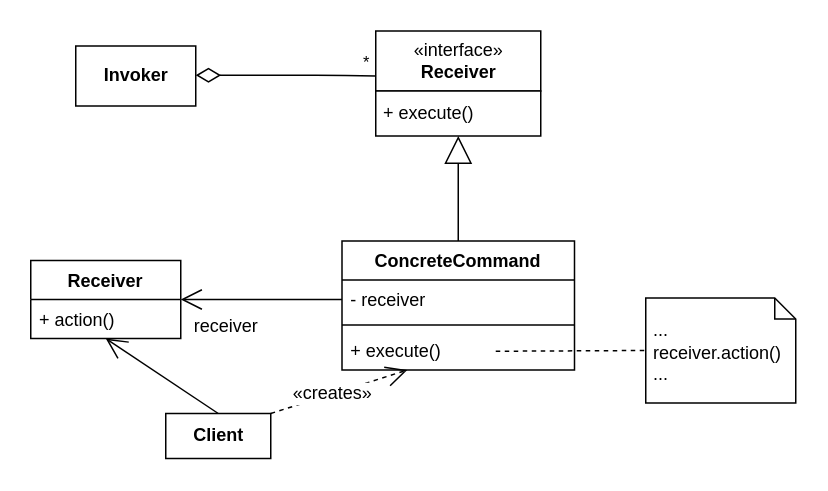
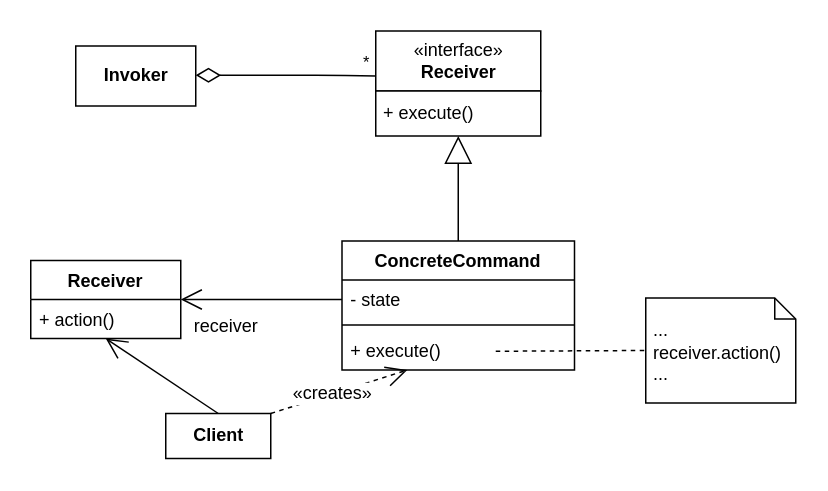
(396, 300) -> (383, 300)
